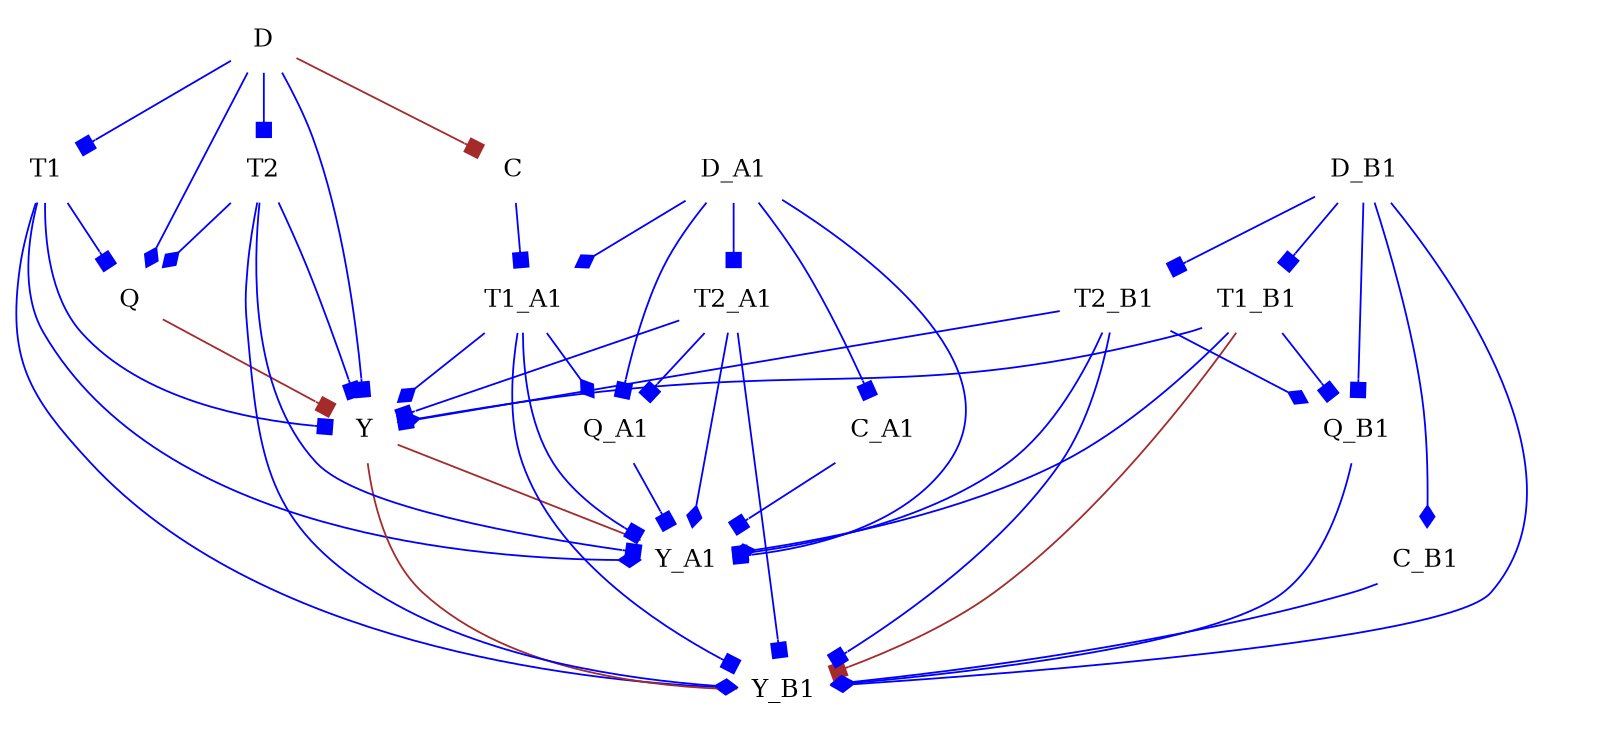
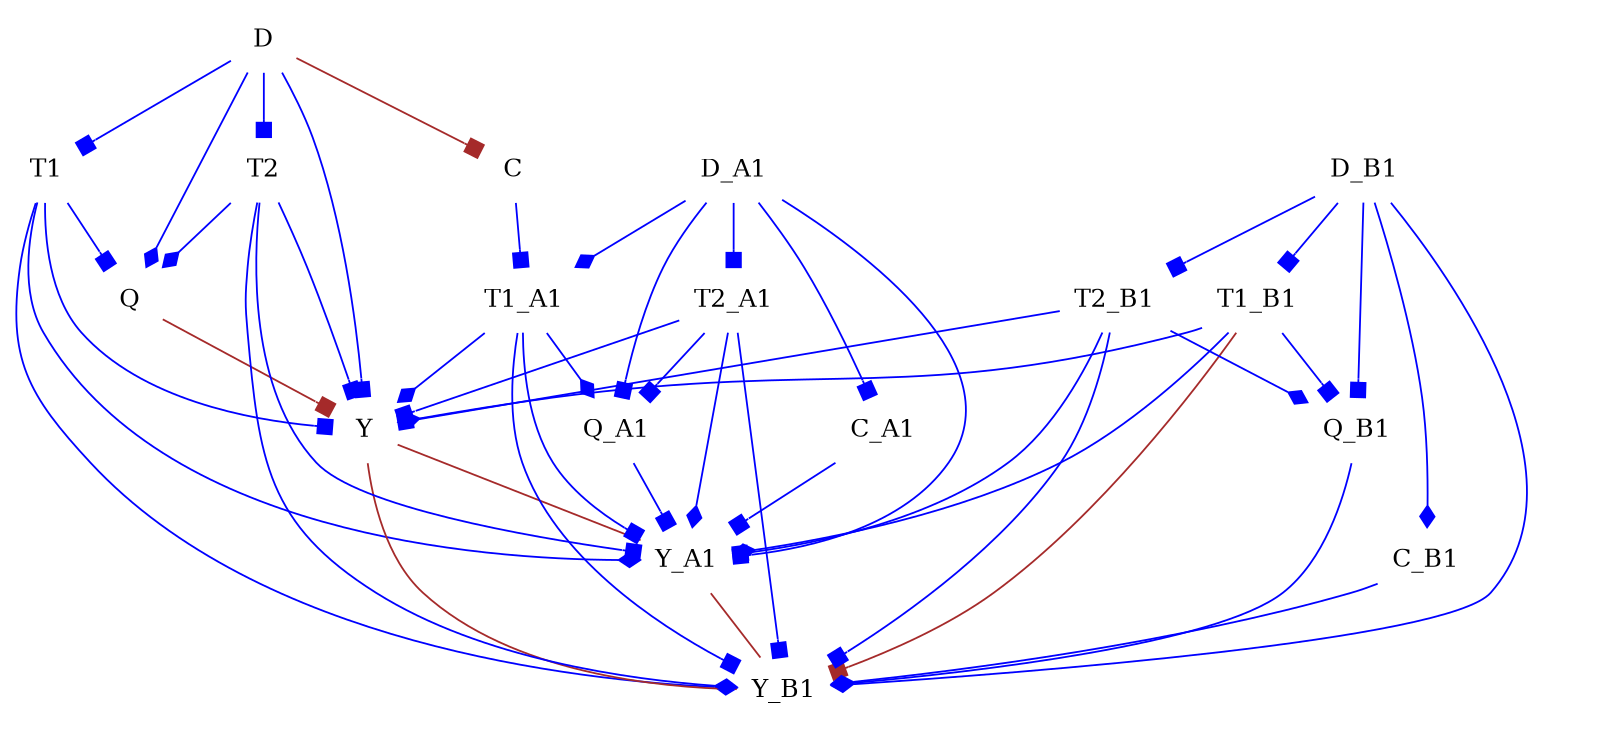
none -> (736, 625)
